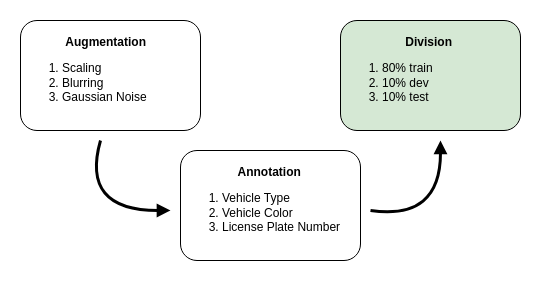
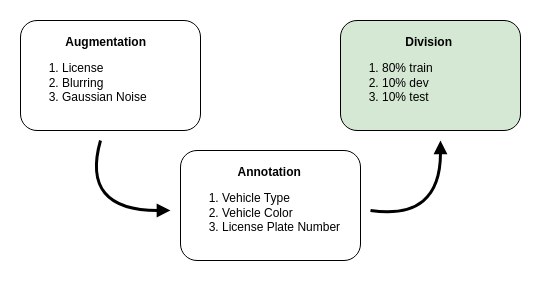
(65, 76) -> (65, 76)
